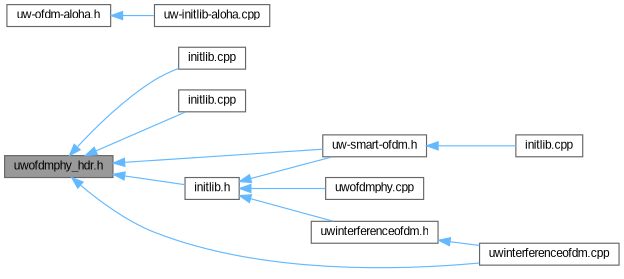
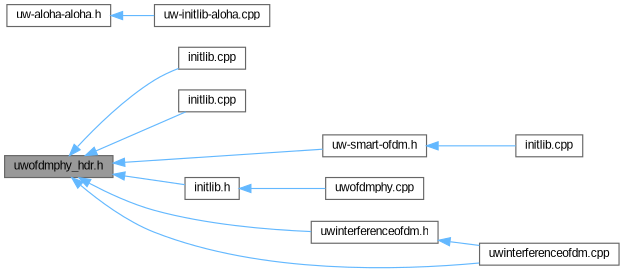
(59, 16) -> (59, 16)
(291, 168) -> none
(292, 210) -> (197, 220)
